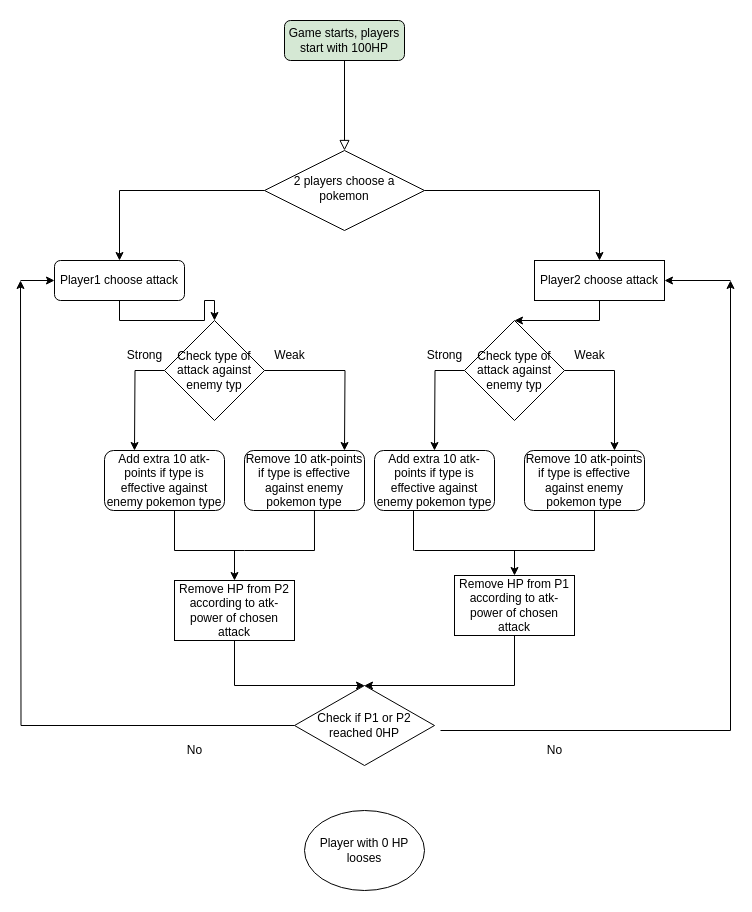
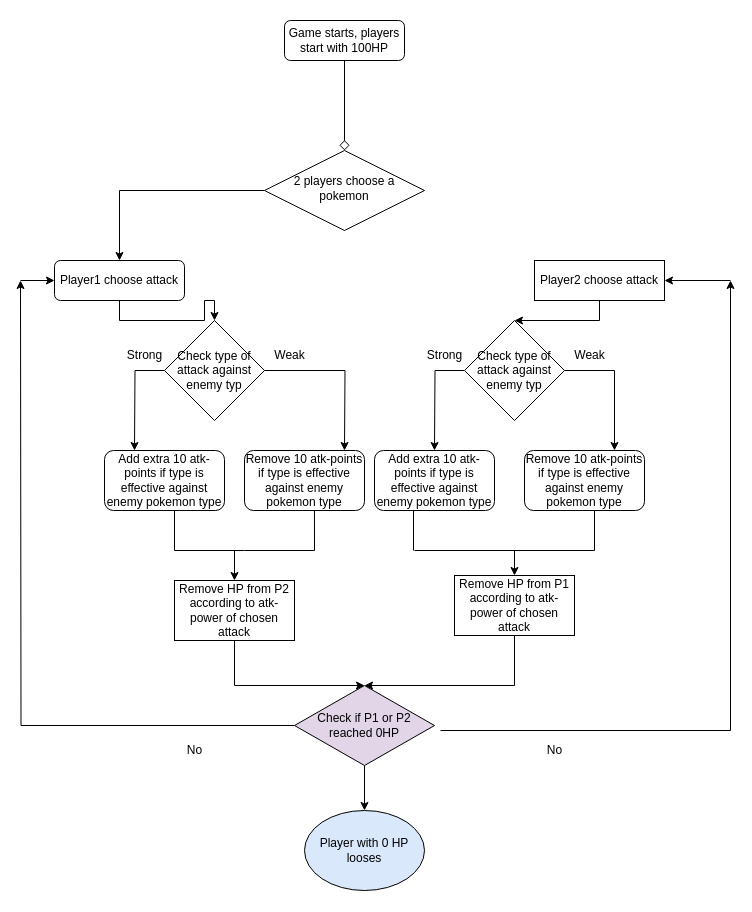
(345, 41) -> (345, 41)
(345, 139) -> (345, 139)
(544, 191) -> none
(365, 726) -> (365, 726)
none -> (365, 785)
(365, 851) -> (365, 851)
